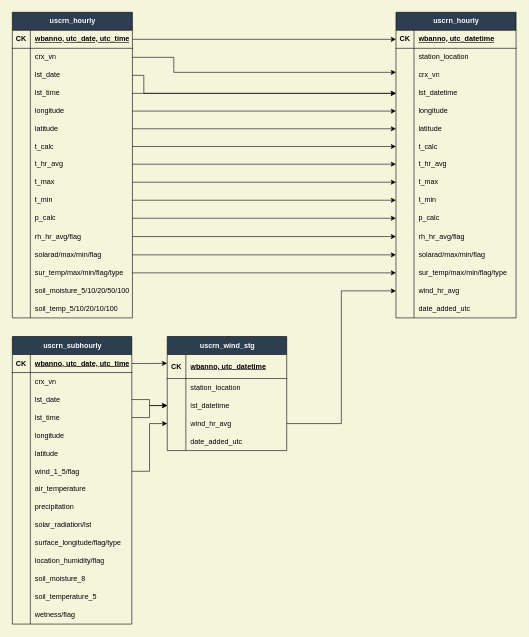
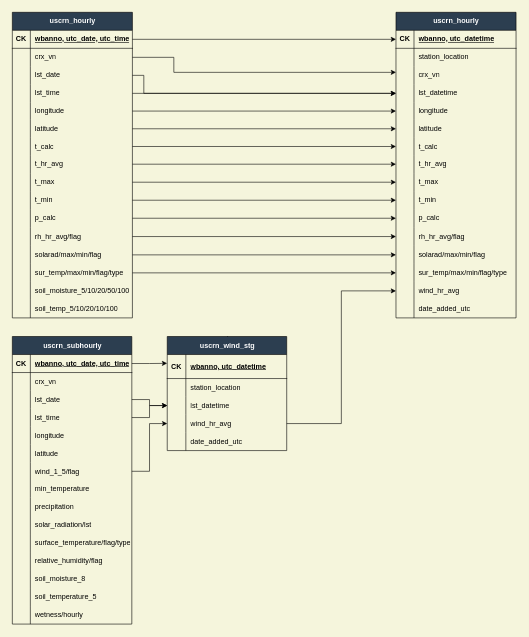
(64, 489) -> (64, 489)
(83, 543) -> (83, 543)
(75, 561) -> (75, 561)
(58, 615) -> (62, 615)
